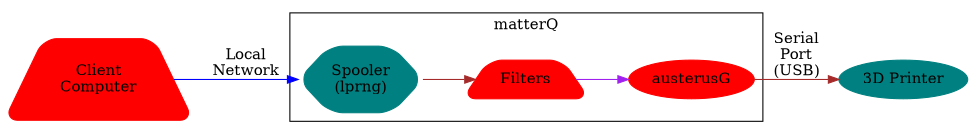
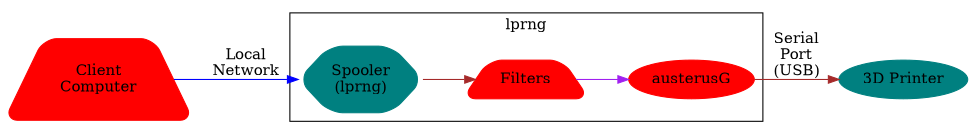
(526, 25) -> (526, 25)
